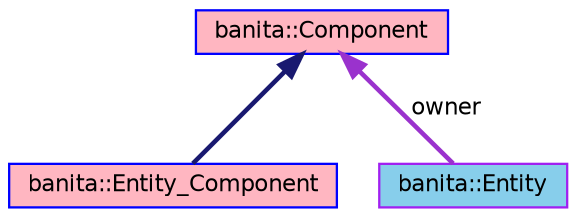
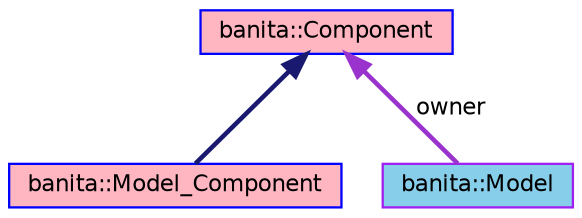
(173, 186) -> (175, 186)
(473, 186) -> (478, 186)
